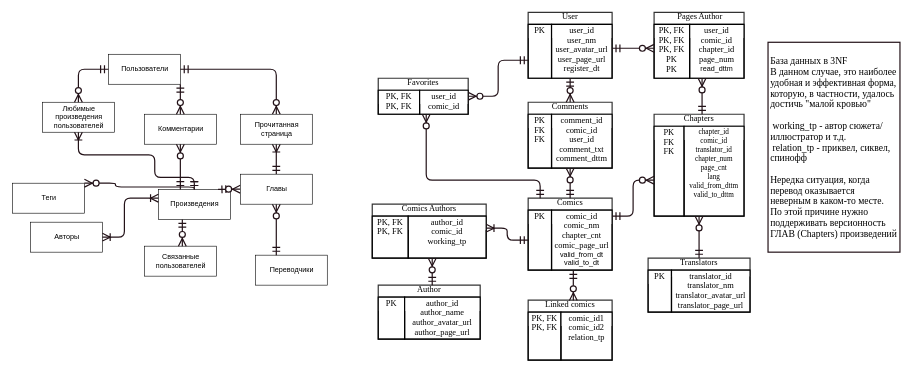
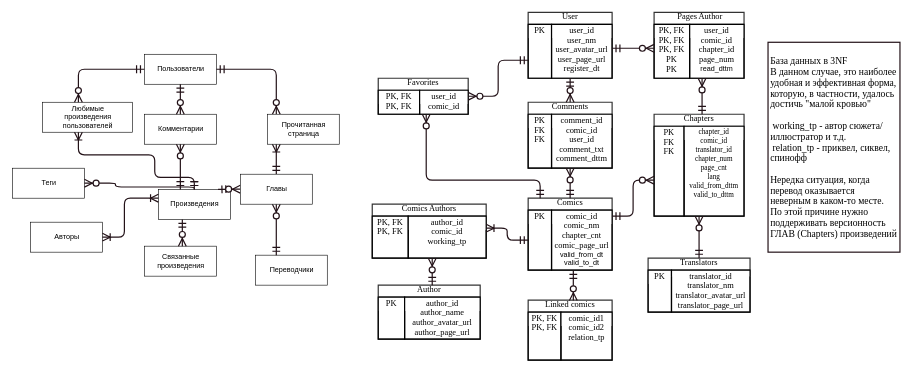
(144, 69) -> (180, 69)
(78, 117) -> (87, 117)
(276, 129) -> (303, 129)
(48, 198) -> (48, 183)
(181, 261) -> (181, 261)
